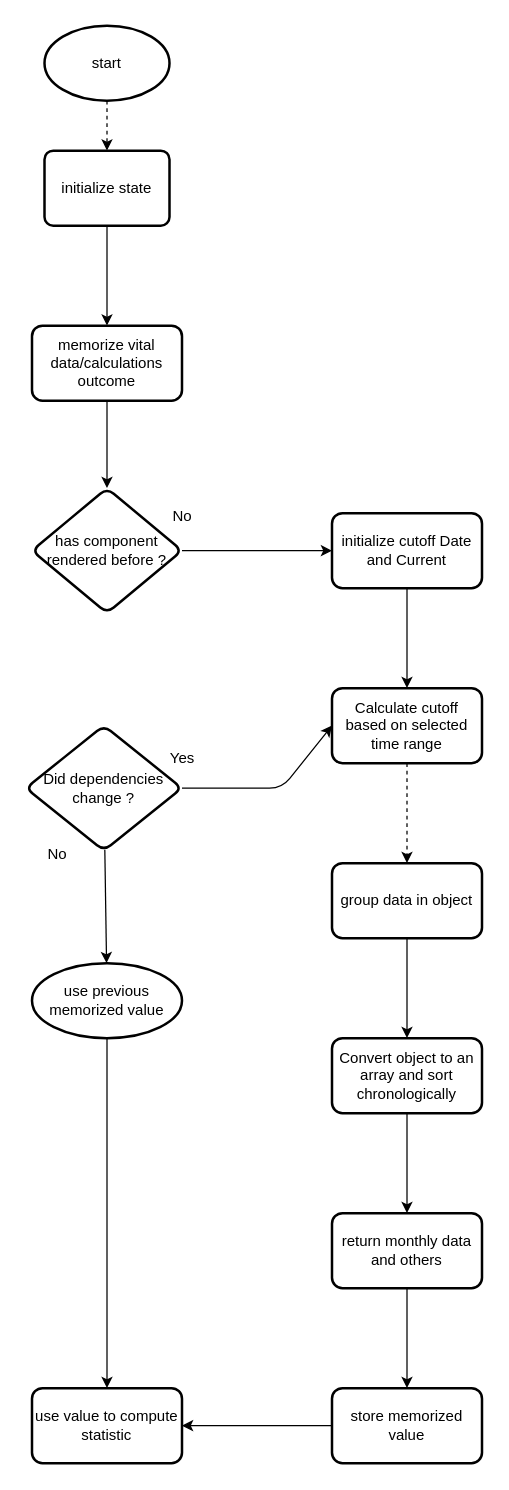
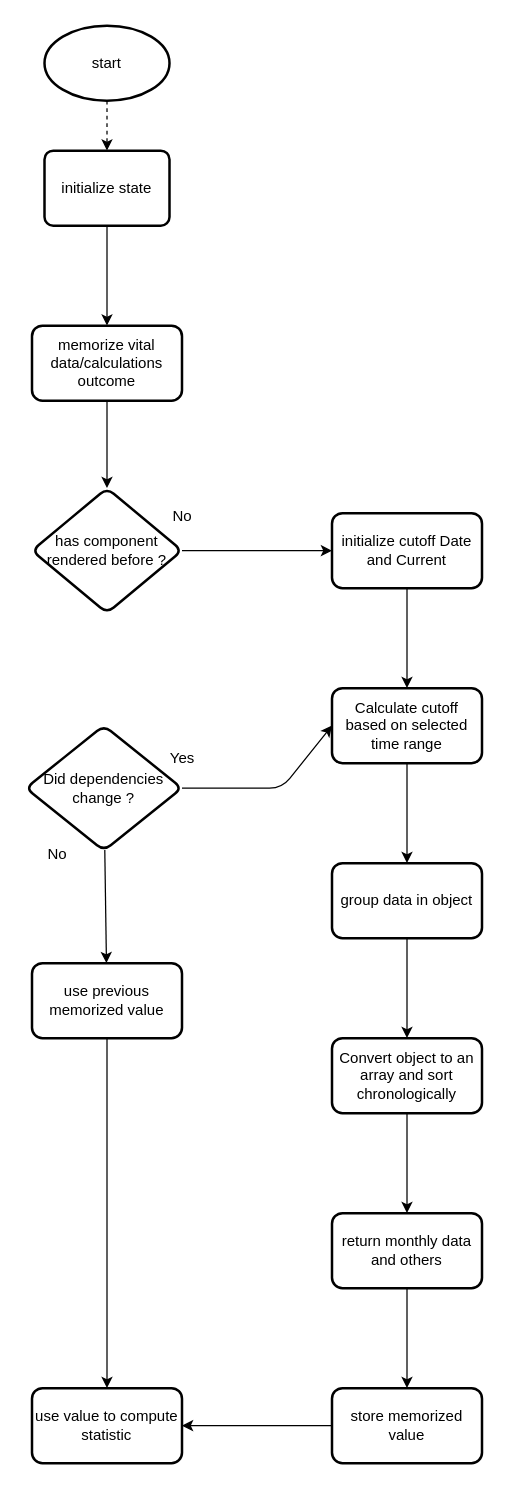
(407, 809) -> (407, 809)
(107, 1001) -> (107, 1001)
